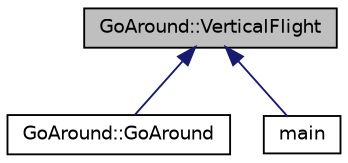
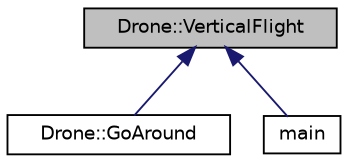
(210, 28) -> (210, 28)
(119, 135) -> (119, 135)
